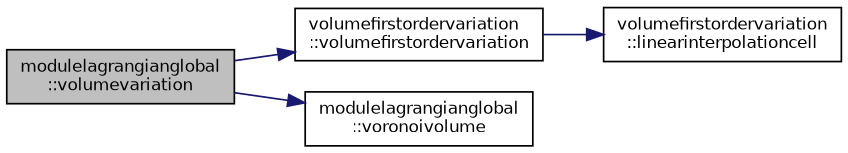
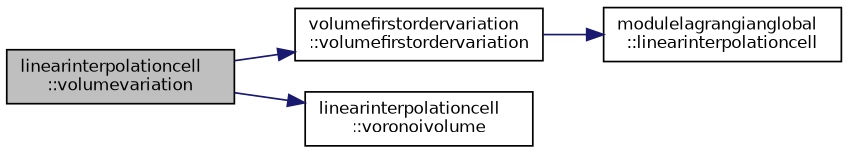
(722, 35) -> (722, 35)
(121, 77) -> (121, 77)
(419, 119) -> (419, 119)
